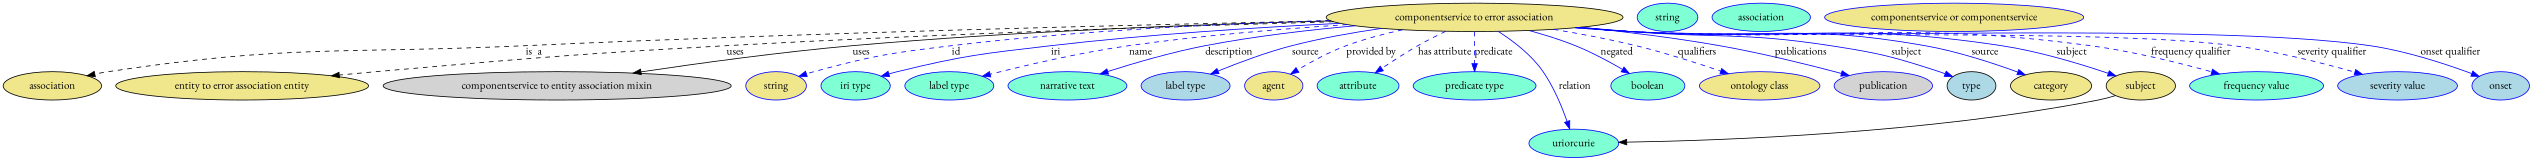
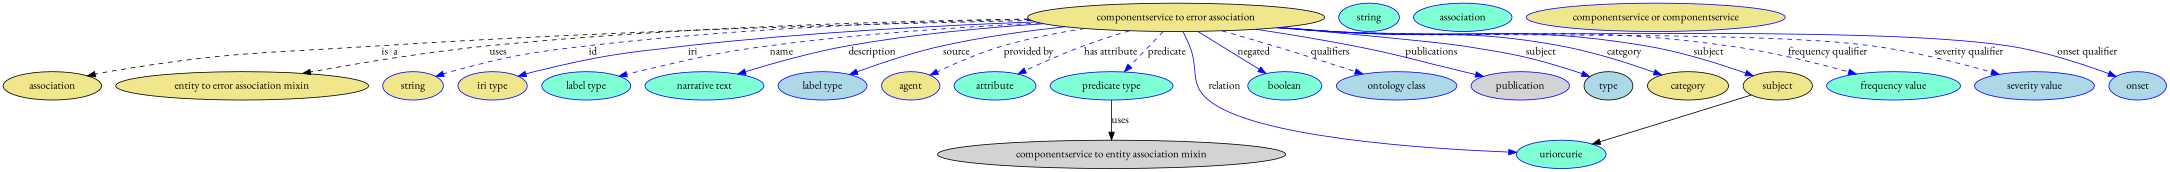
(881, 43) -> (1112, 116)
(1985, 52) -> (1624, 52)
(242, 86) -> (242, 86)
(856, 86) -> (493, 86)
(1760, 86) -> (1397, 86)
